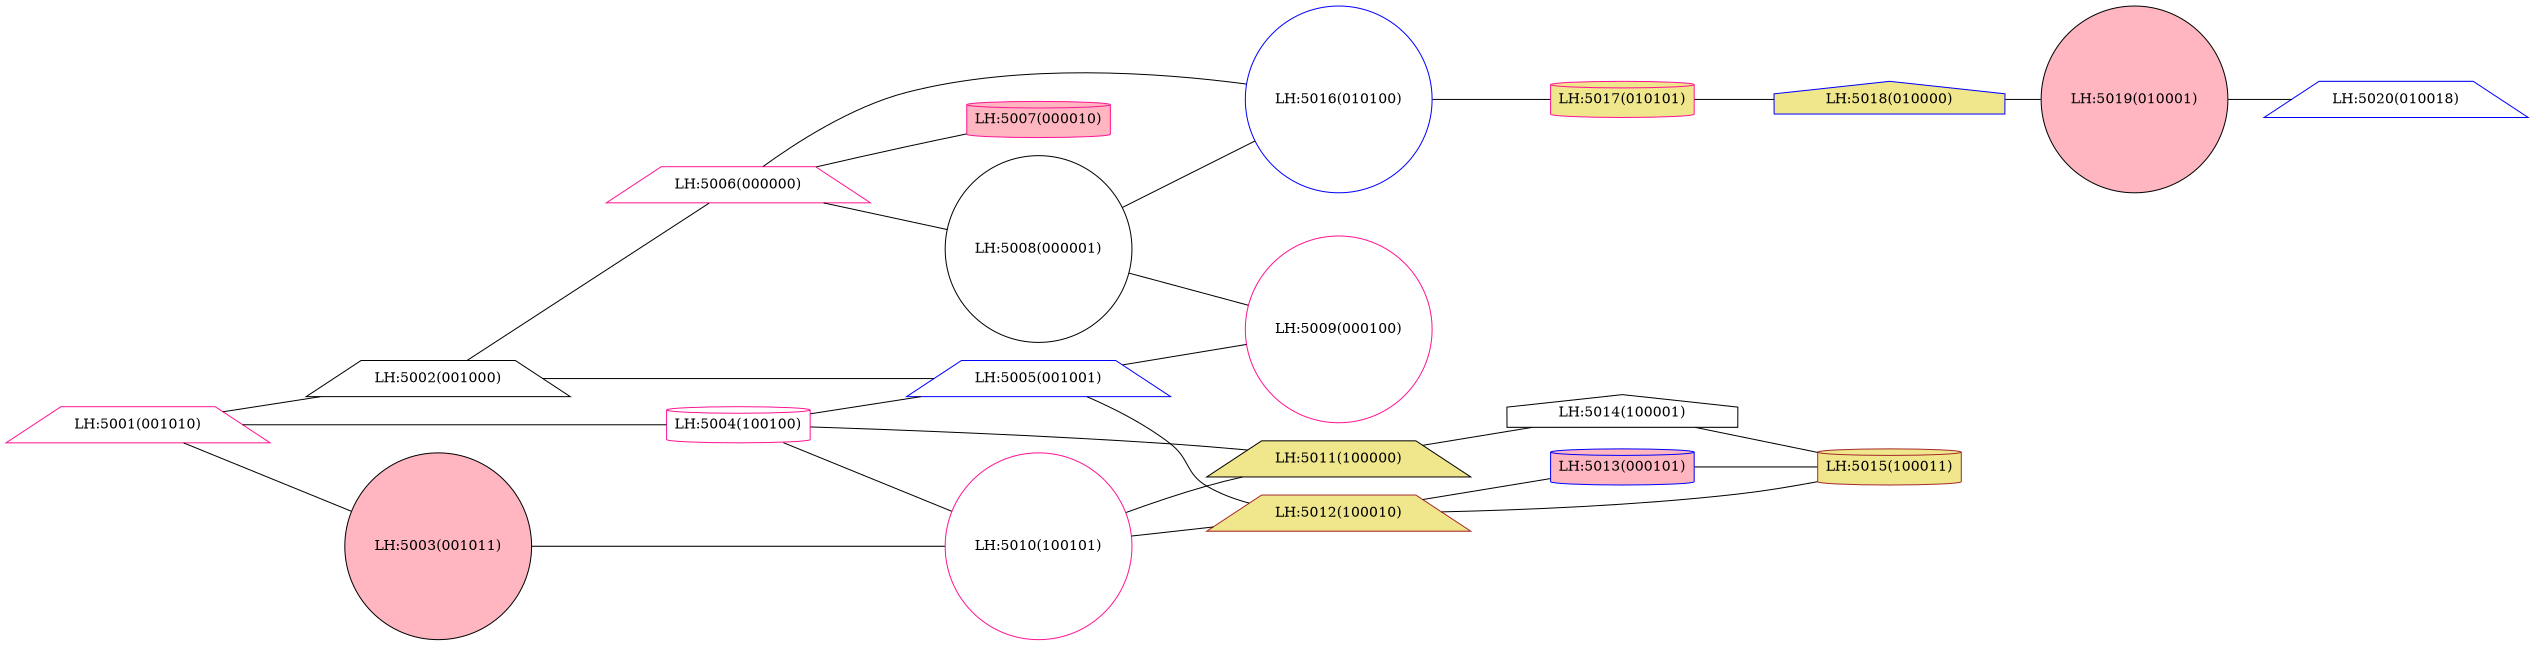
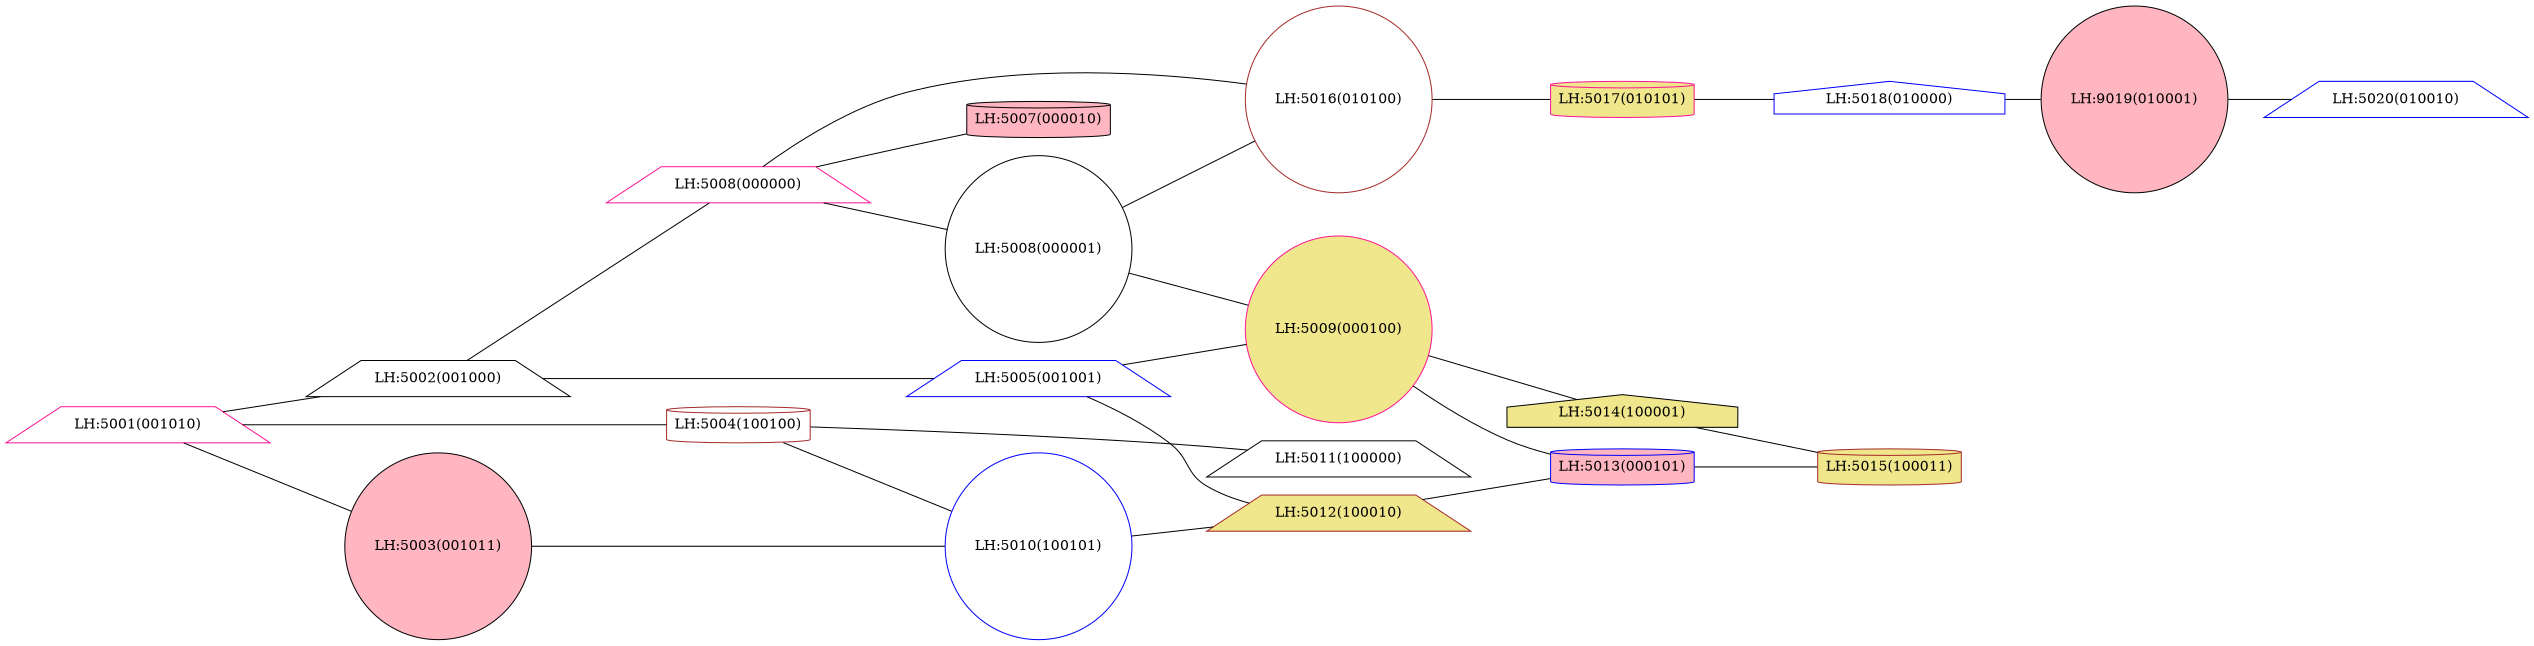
(1339, 99) -> (1339, 99)
(1890, 99) -> (1890, 99)
(2135, 99) -> (2135, 99)
(2396, 99) -> (2396, 99)
(1039, 119) -> (1039, 119)
(738, 185) -> (738, 185)
(1339, 329) -> (1339, 329)
(866, 405) -> none
(1622, 413) -> (1622, 413)
(738, 425) -> (738, 425)
none -> (1479, 426)
(1477, 436) -> (1503, 378)
(1339, 459) -> (1339, 459)
(1184, 493) -> none
(1630, 504) -> none
(1039, 546) -> (1039, 546)
